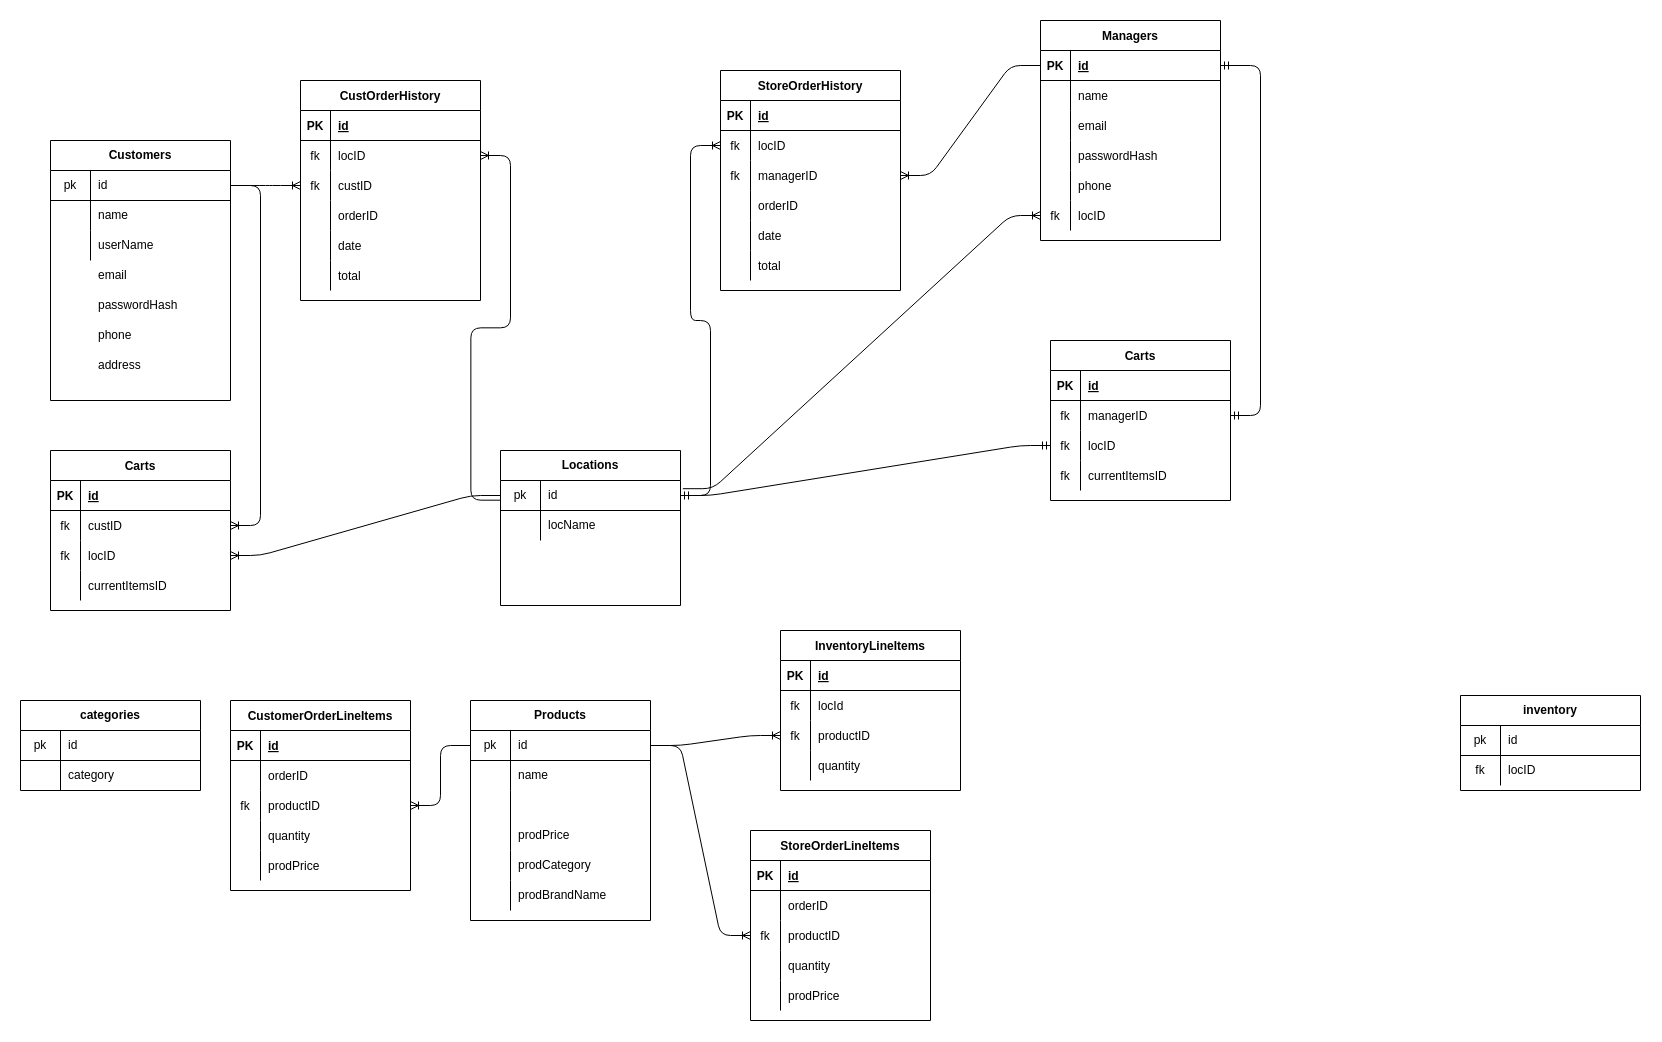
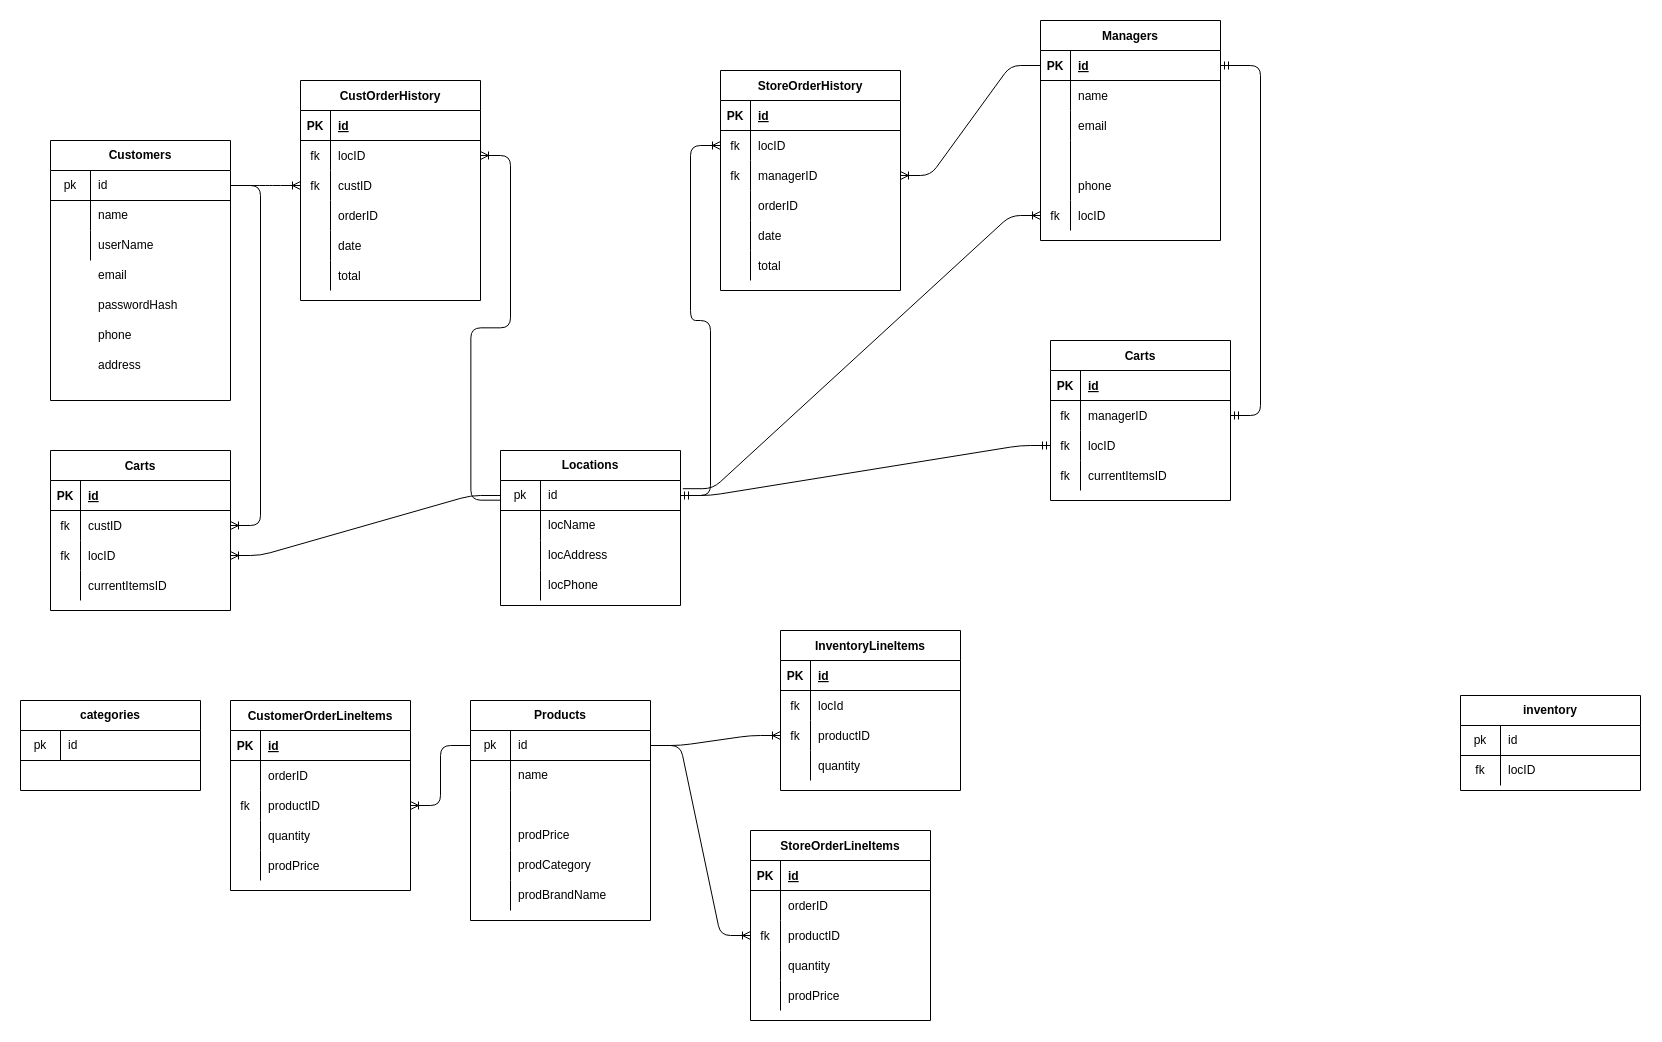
(1146, 156) -> none
none -> (611, 556)
none -> (611, 586)
(131, 776) -> none
